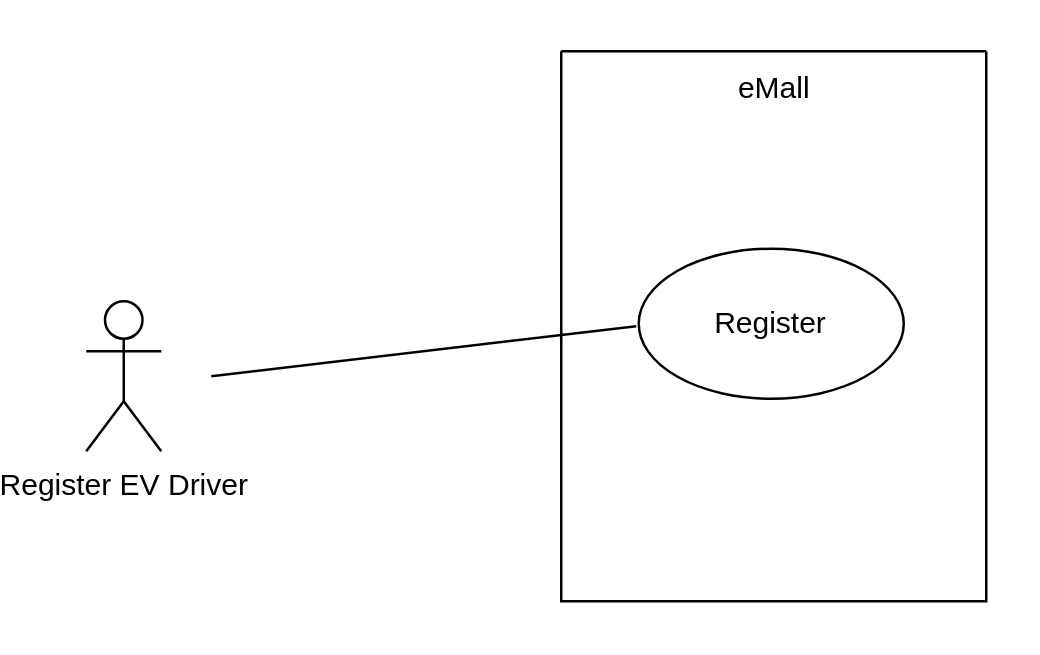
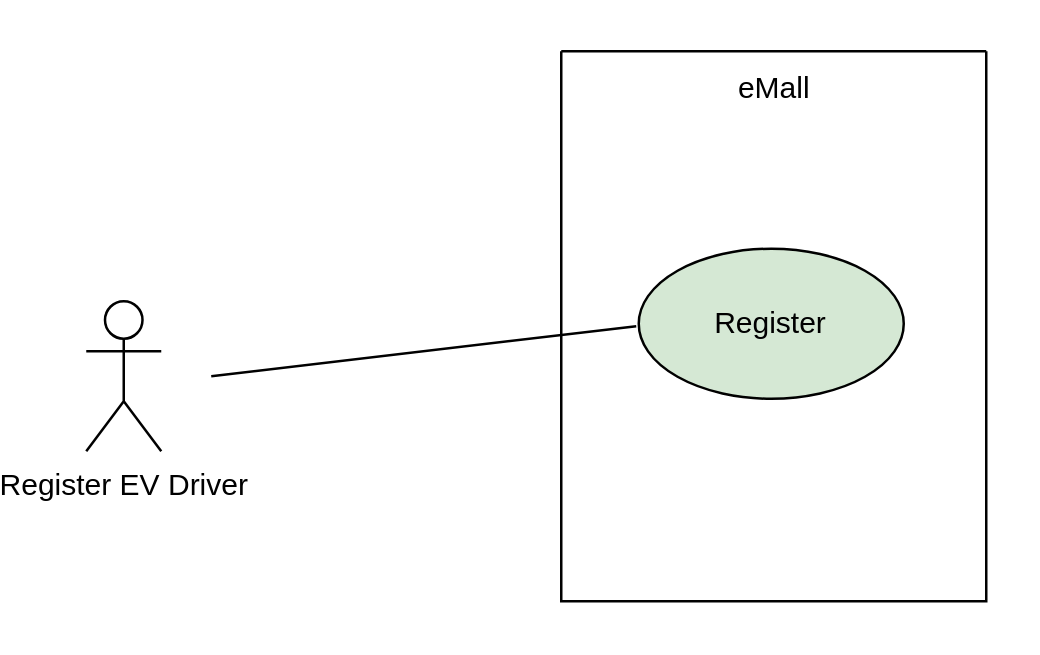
(771, 324) -> (771, 324)
